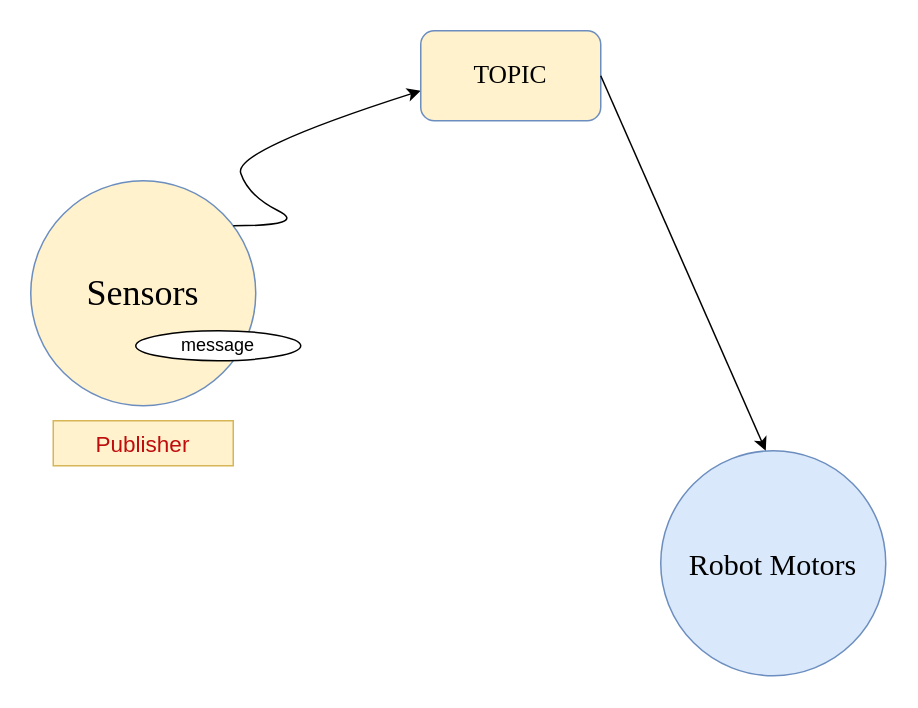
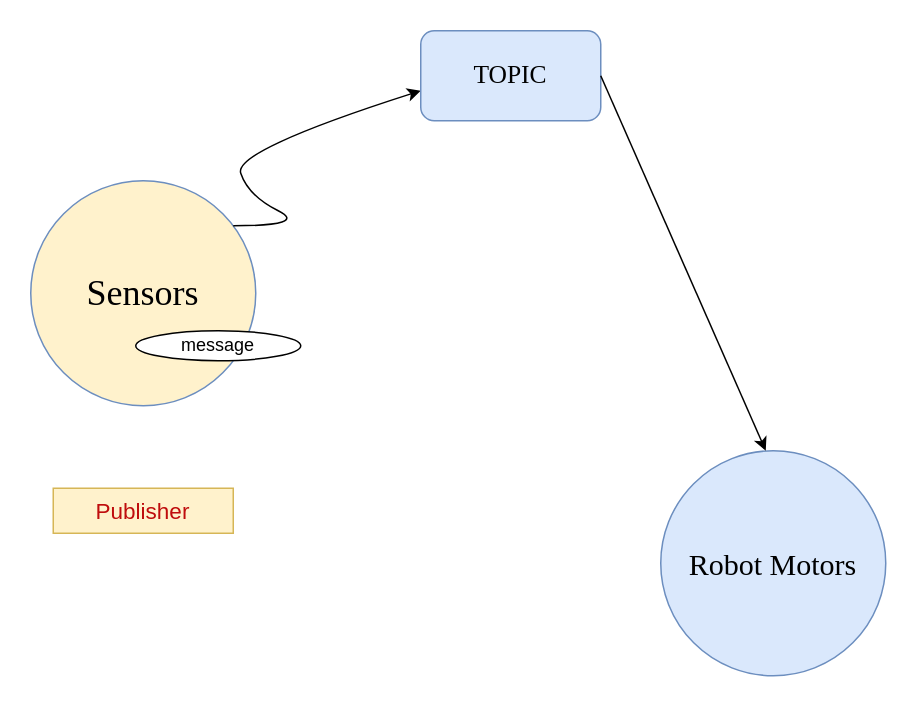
(511, 76) -> (511, 76)
(143, 443) -> (143, 511)
